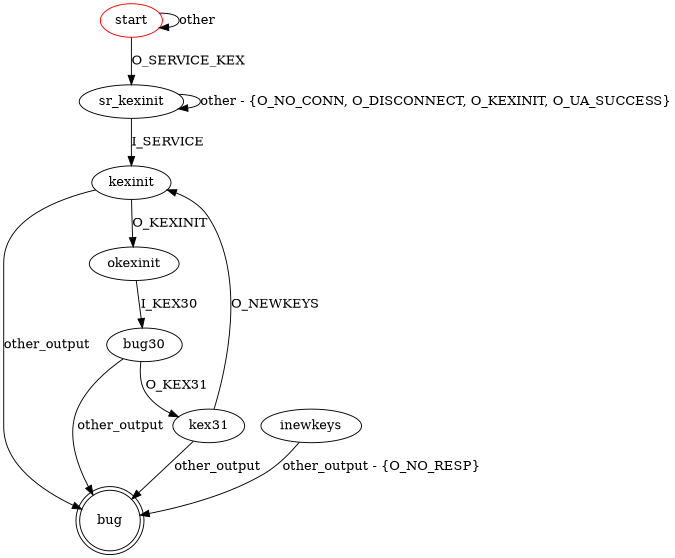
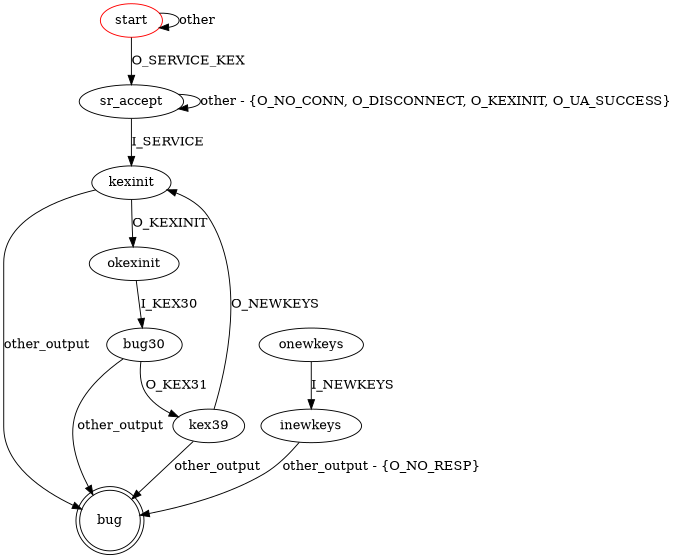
(131, 102) -> (131, 102)
none -> (311, 345)
(209, 426) -> (209, 426)
